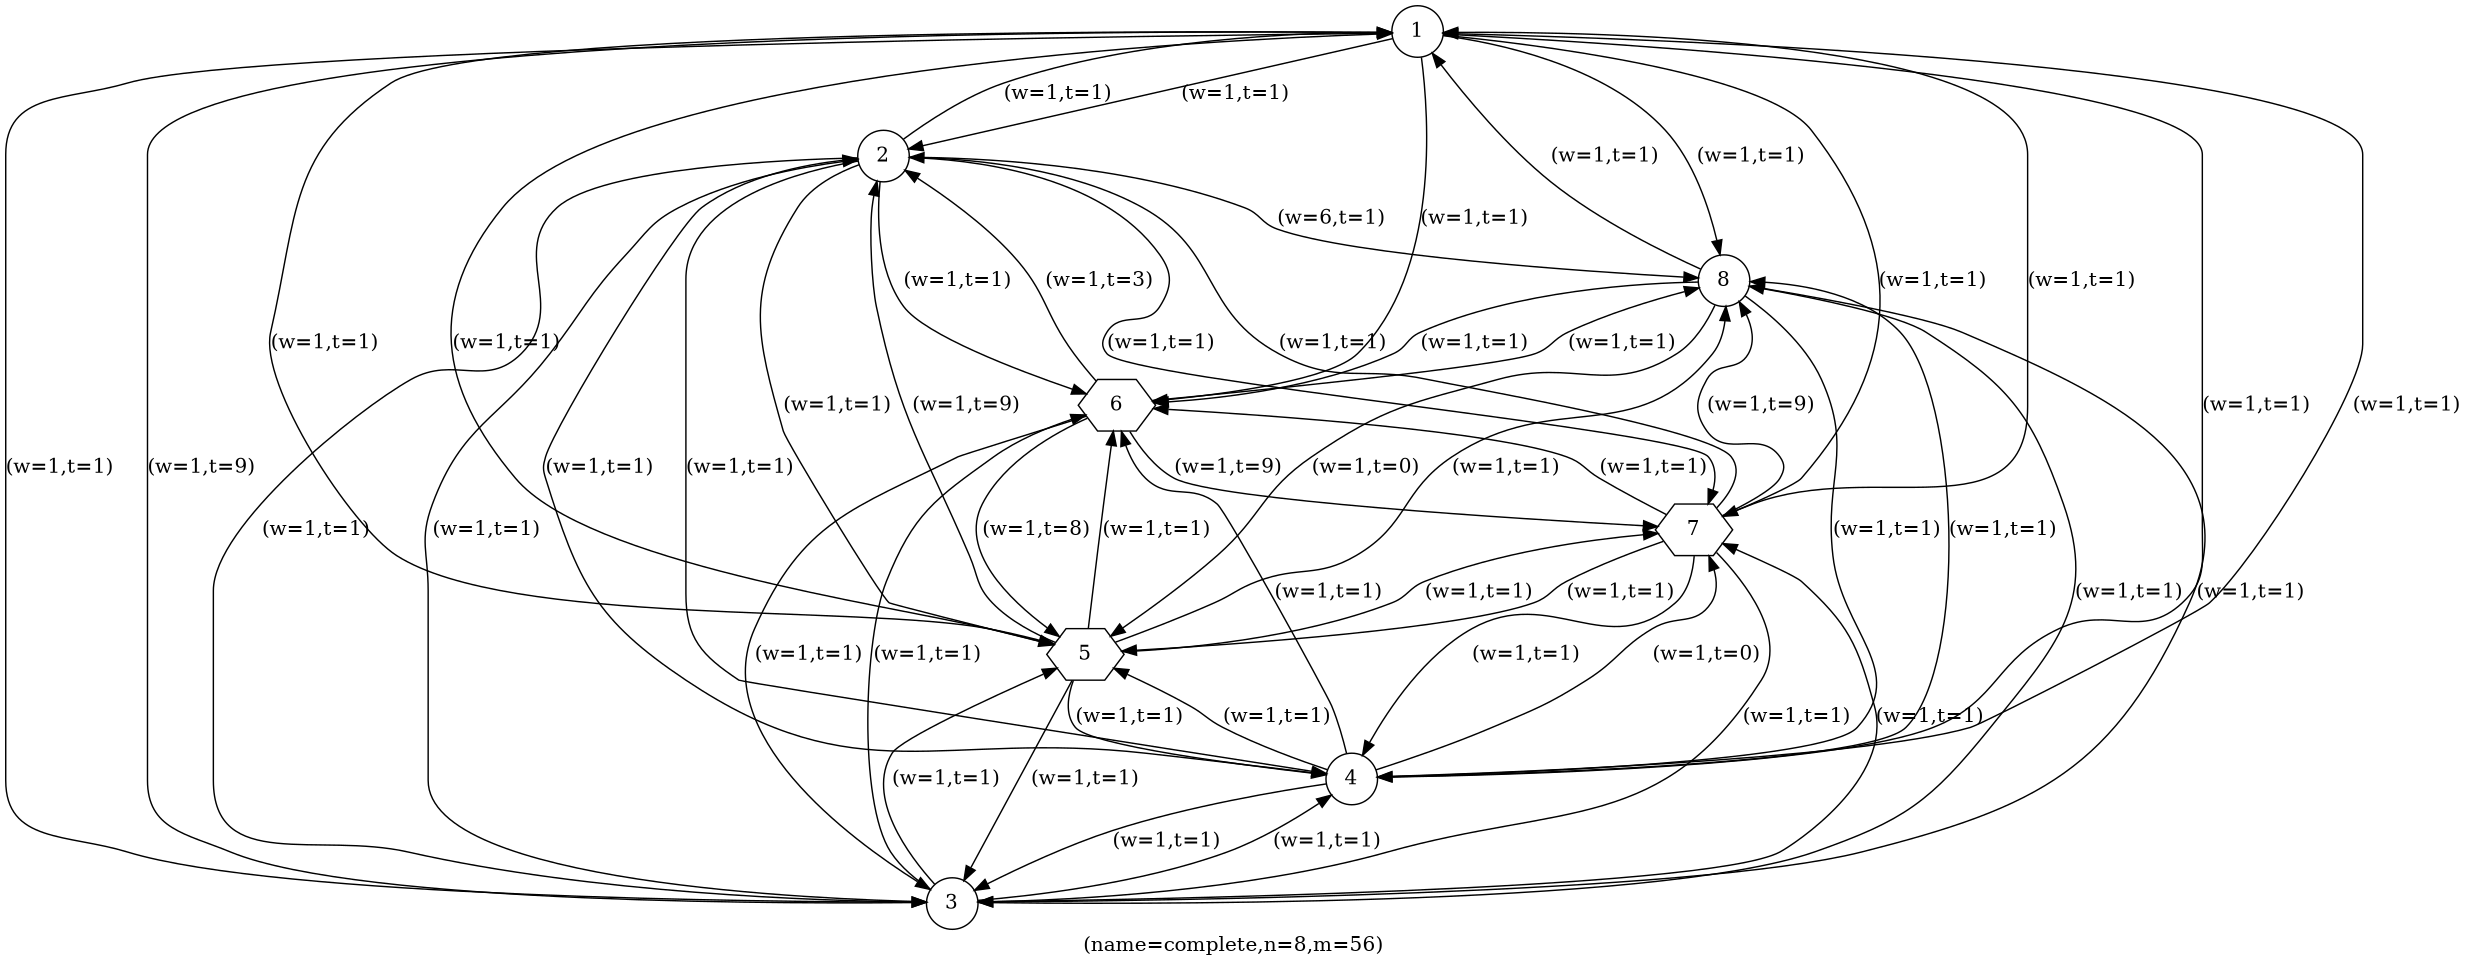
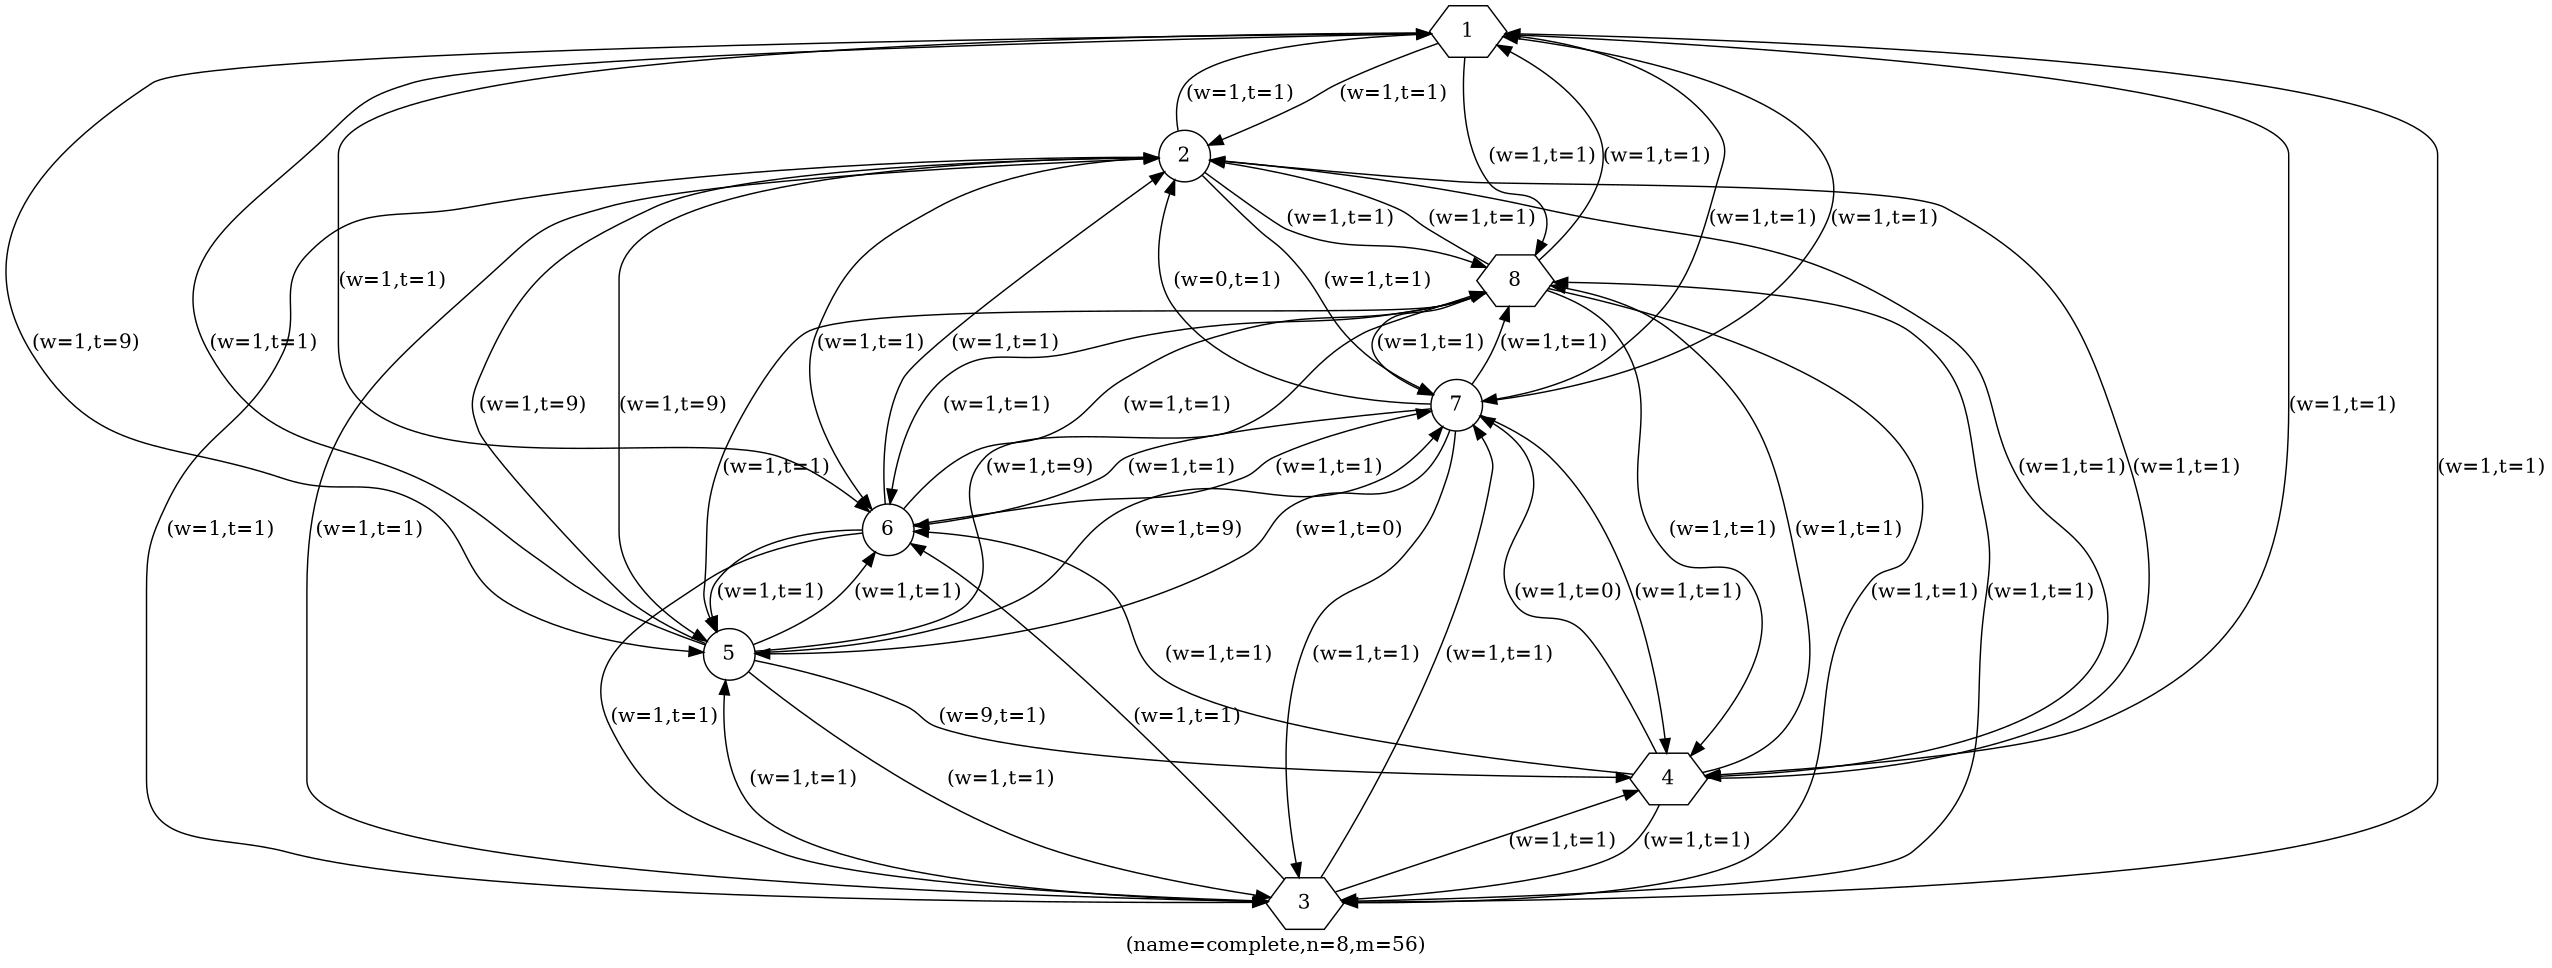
(1418, 32) -> (1468, 32)
none -> (1364, 196)
(1332, 218) -> (1341, 218)
(6, 228) -> none
(1100, 281) -> (1006, 343)
(1724, 281) -> (1515, 281)
none -> (1374, 338)
(325, 343) -> (86, 343)
(1333, 343) -> (1228, 281)
(2357, 370) -> none
(838, 405) -> (673, 405)
(1117, 405) -> (888, 530)
(1761, 405) -> (1554, 343)
(202, 468) -> (2492, 468)
(1229, 468) -> (1329, 468)
(1366, 468) -> (777, 468)
(1506, 468) -> (1040, 468)
(1037, 530) -> (771, 592)
(1694, 530) -> (1457, 405)
(1479, 592) -> (1189, 530)
(1621, 592) -> (1349, 530)
(1085, 654) -> (729, 654)
(1130, 717) -> (993, 717)
(1224, 728) -> none
(1352, 779) -> (1669, 779)
(952, 904) -> (1305, 904)
